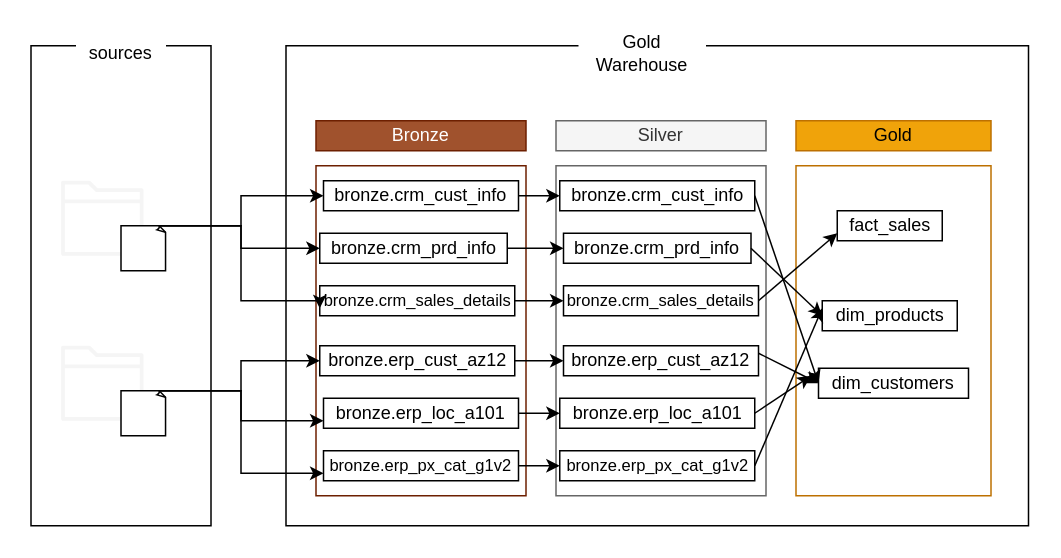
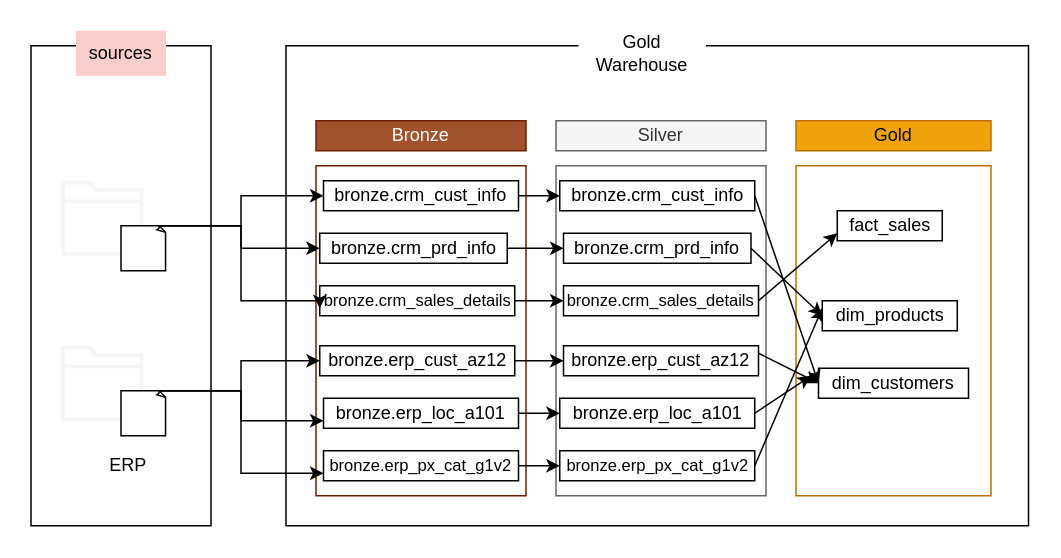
(121, 53) -> (121, 53)
none -> (128, 466)
